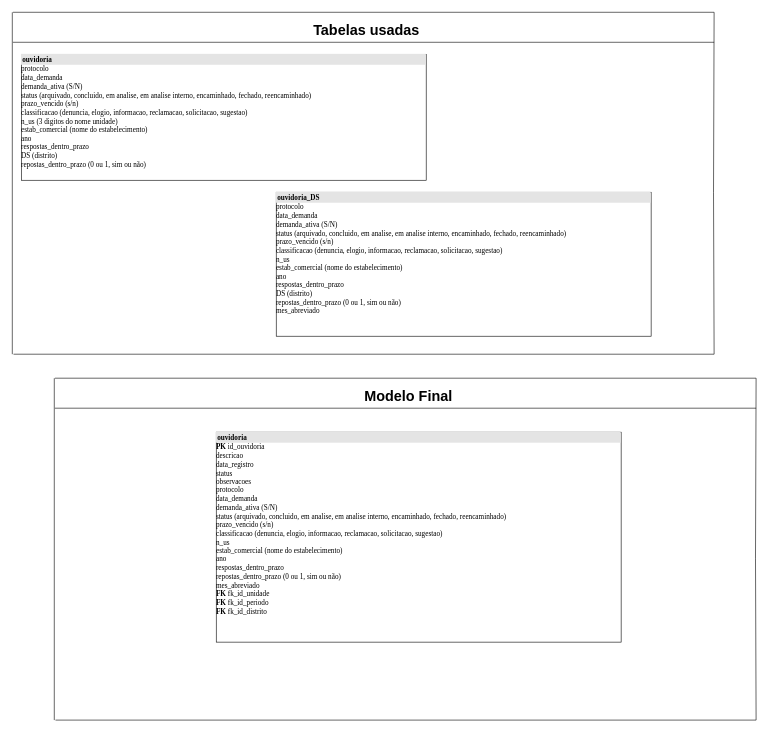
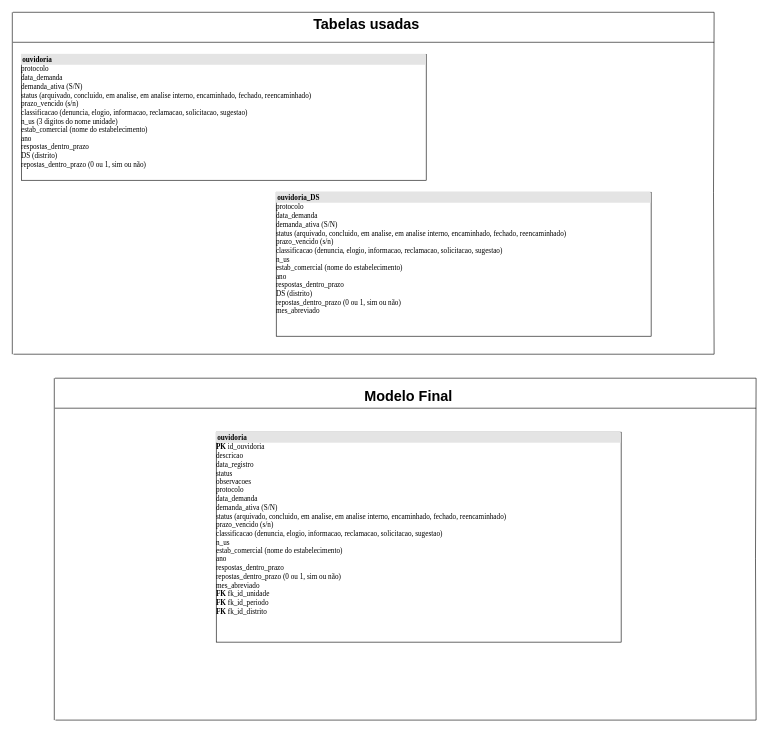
(366, 30) -> (366, 24)
